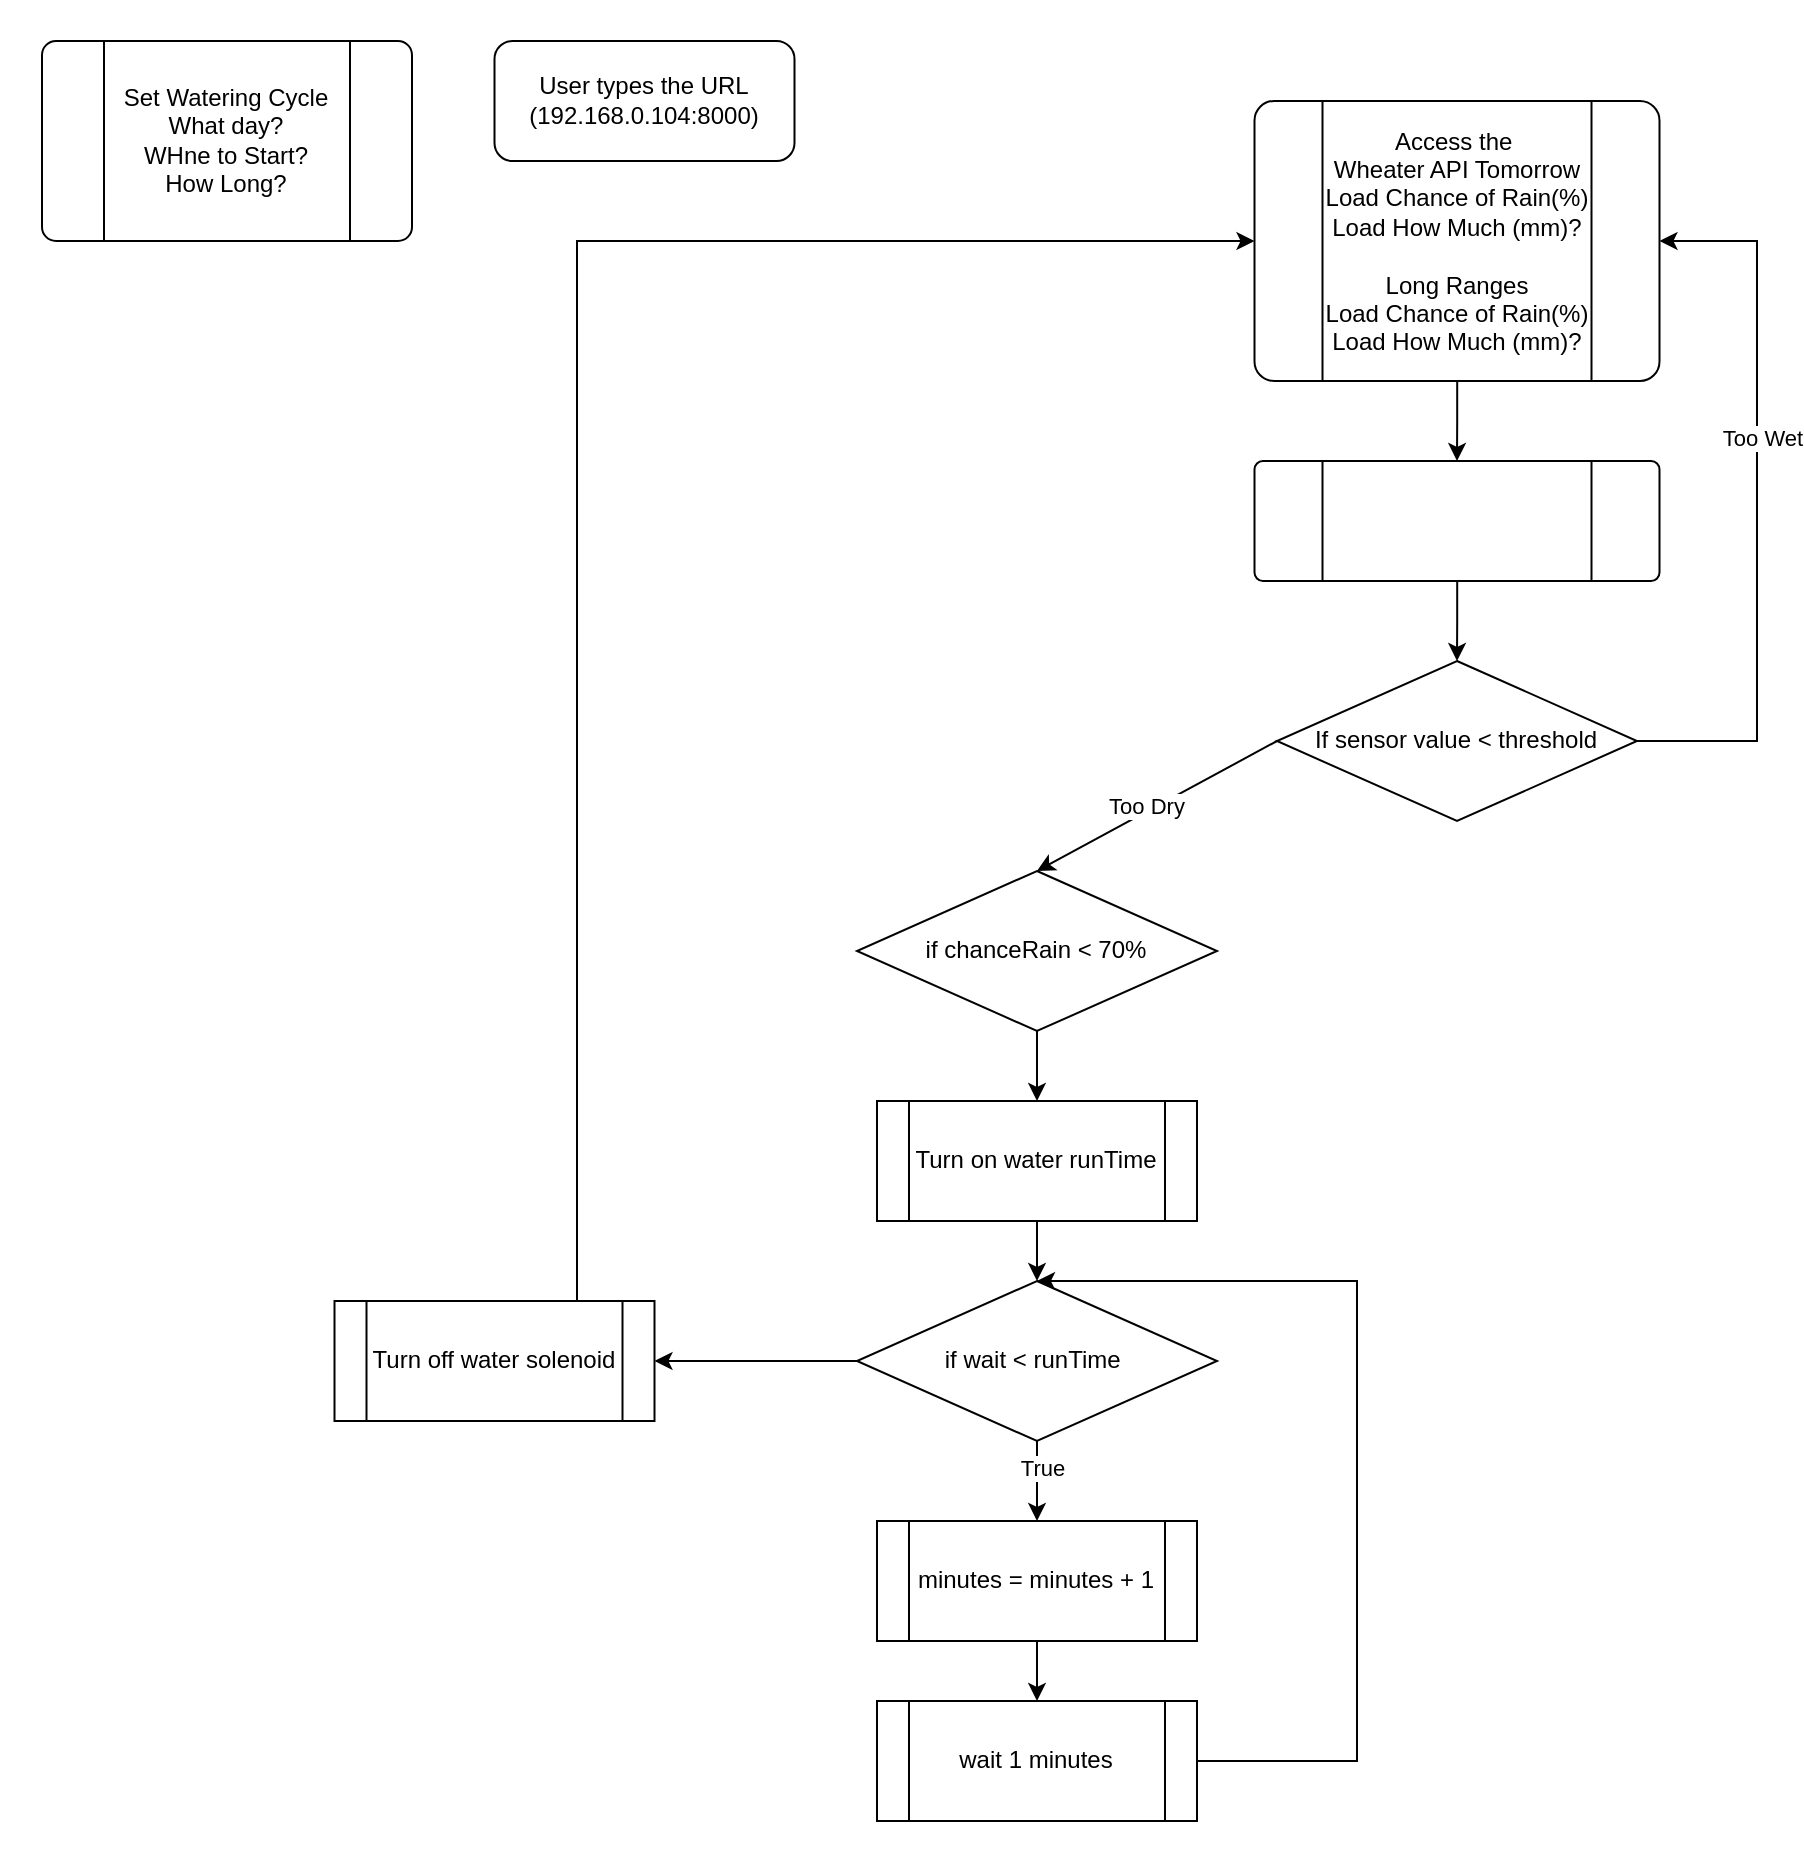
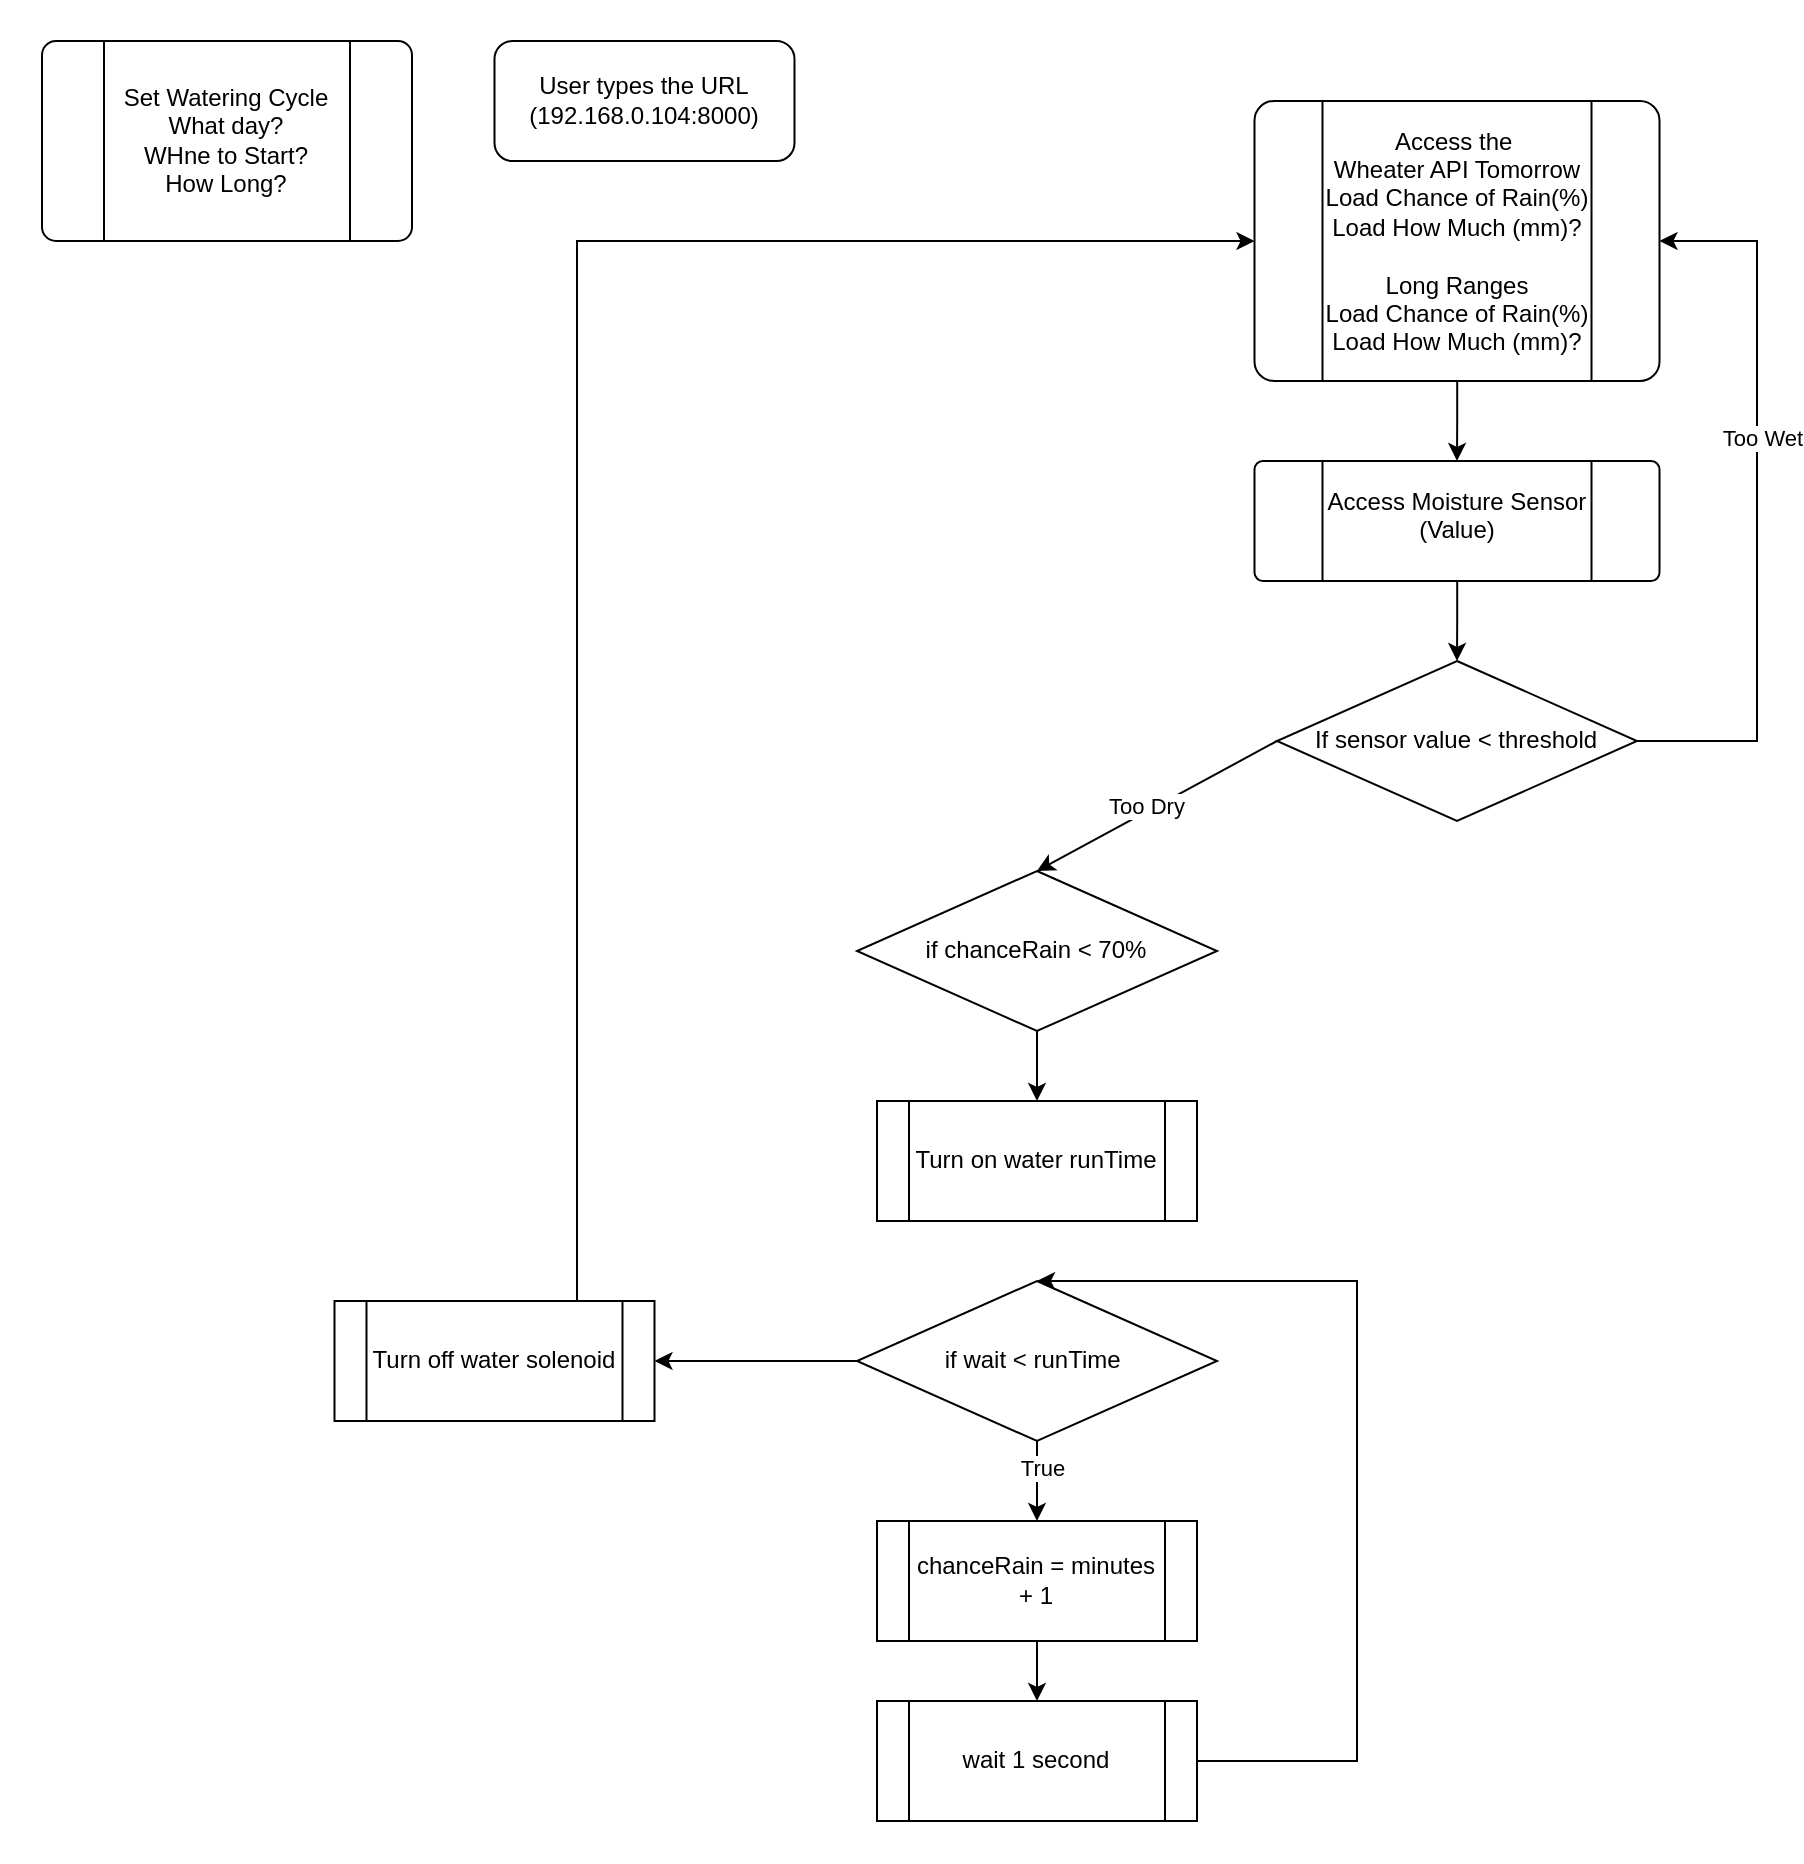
none -> (1457, 531)
(1037, 1258) -> none
(1037, 1581) -> (1037, 1581)
(1037, 1761) -> (1037, 1761)
